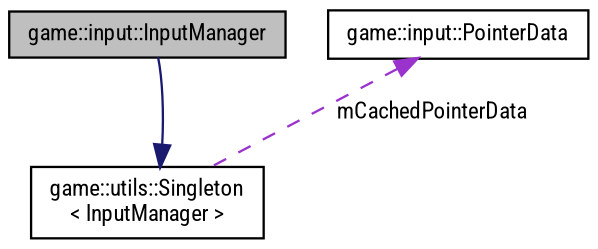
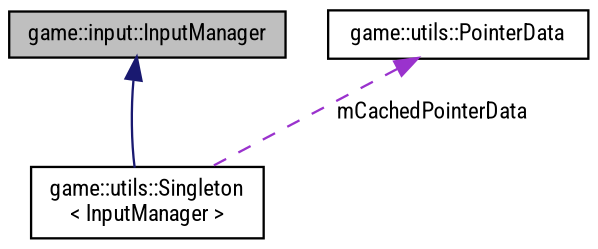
(458, 35) -> (458, 35)
(163, 100) -> (132, 124)
